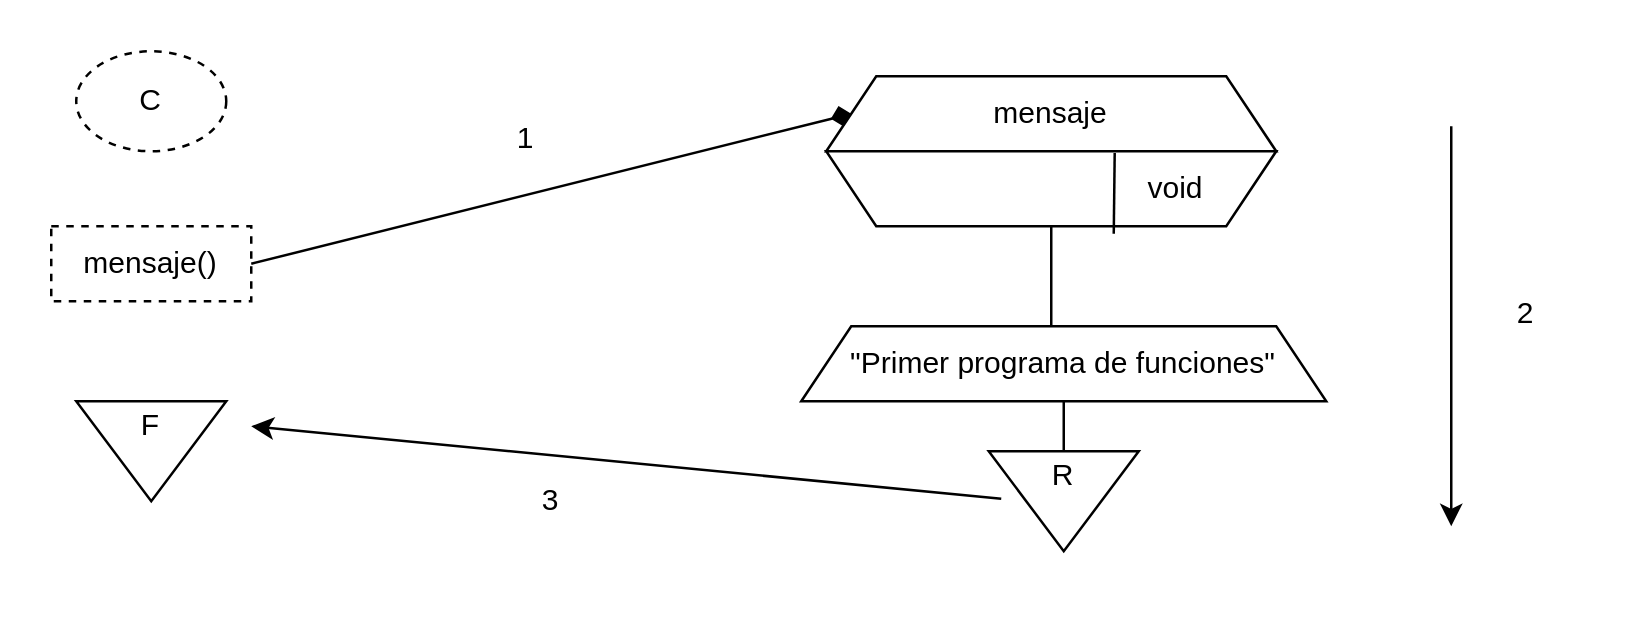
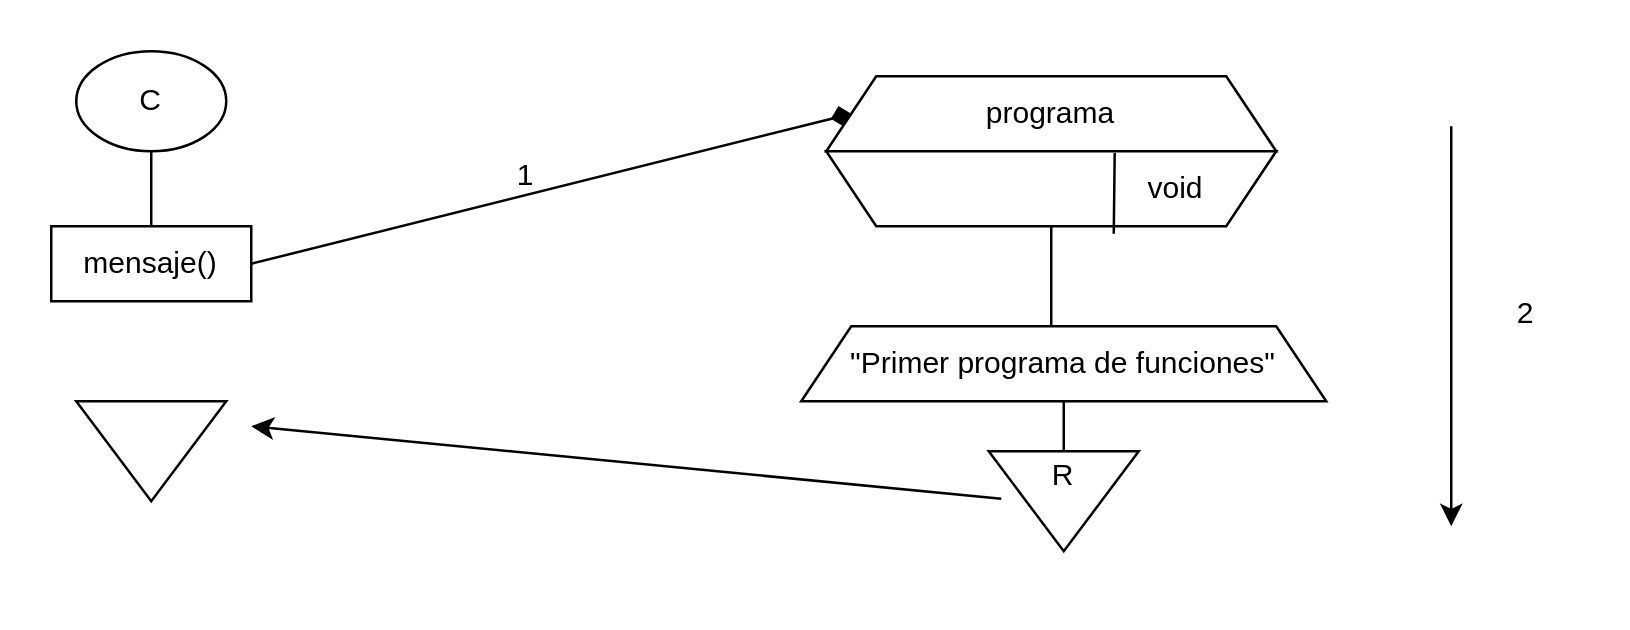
(151, 101) -> (151, 101)
(1051, 114) -> (1051, 114)
(526, 139) -> (526, 176)
none -> (151, 189)
(151, 264) -> (151, 264)
(151, 426) -> none
(551, 501) -> none
